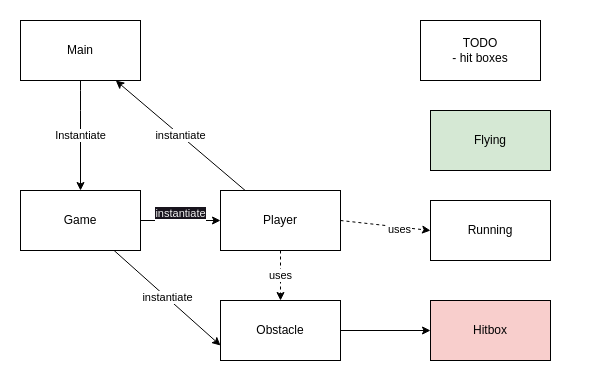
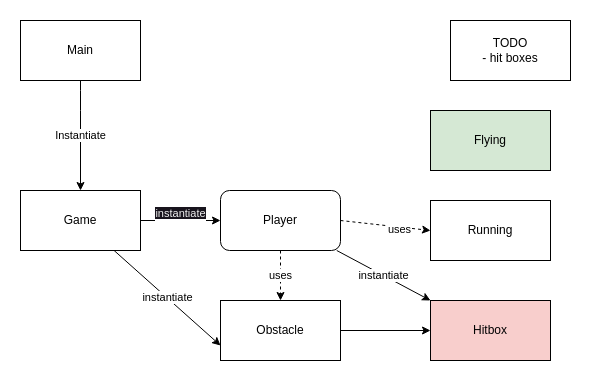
(481, 51) -> (511, 51)
(183, 138) -> (380, 274)
(281, 221) -> (281, 221)
